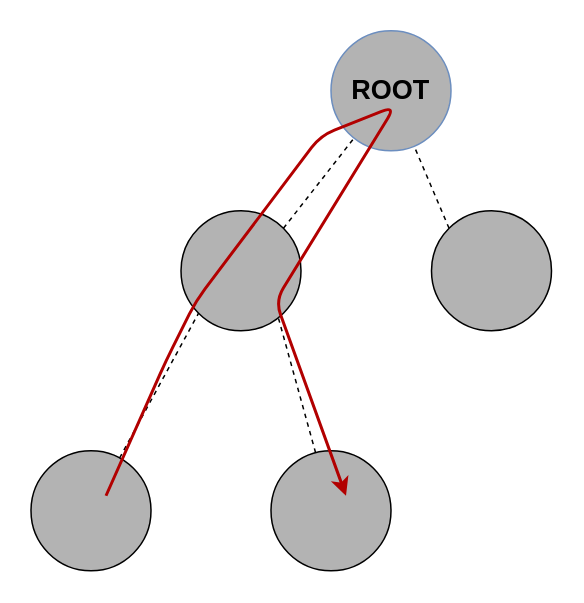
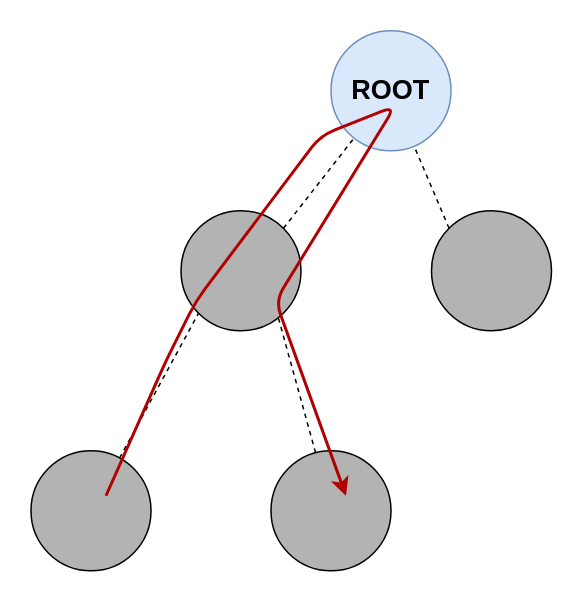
(391, 91) -> (391, 91)
